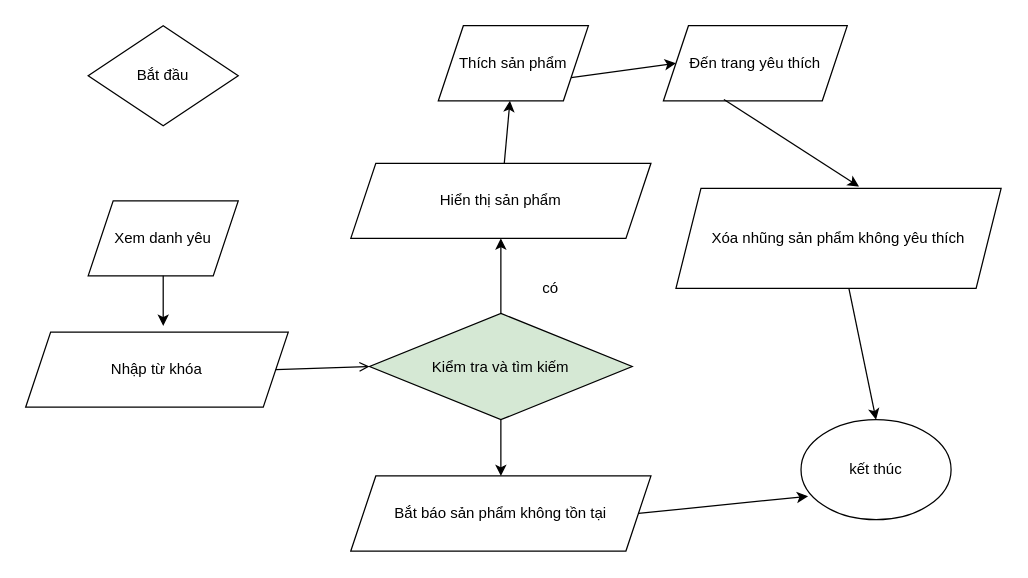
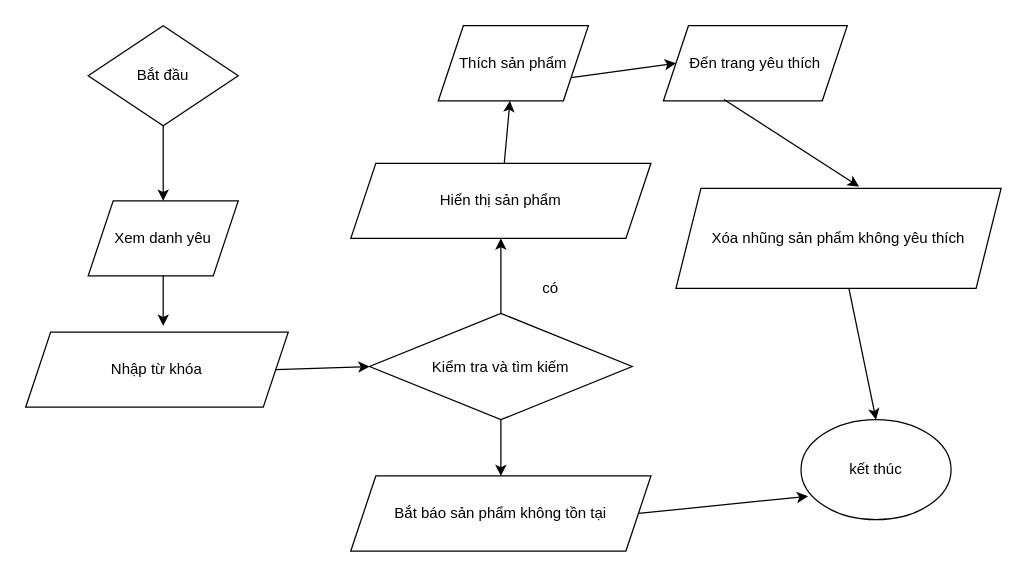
none -> (163, 159)
(501, 366) -> (501, 366)
(362, 367) -> (359, 367)
